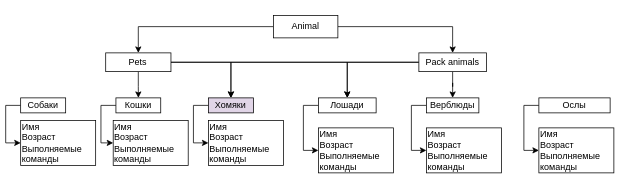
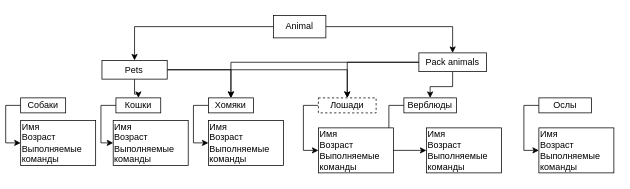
(306, 27) -> (300, 27)
(138, 62) -> (135, 70)
(231, 105) -> (231, 105)
(347, 105) -> (347, 105)
(453, 105) -> (430, 105)
(575, 105) -> (565, 105)
